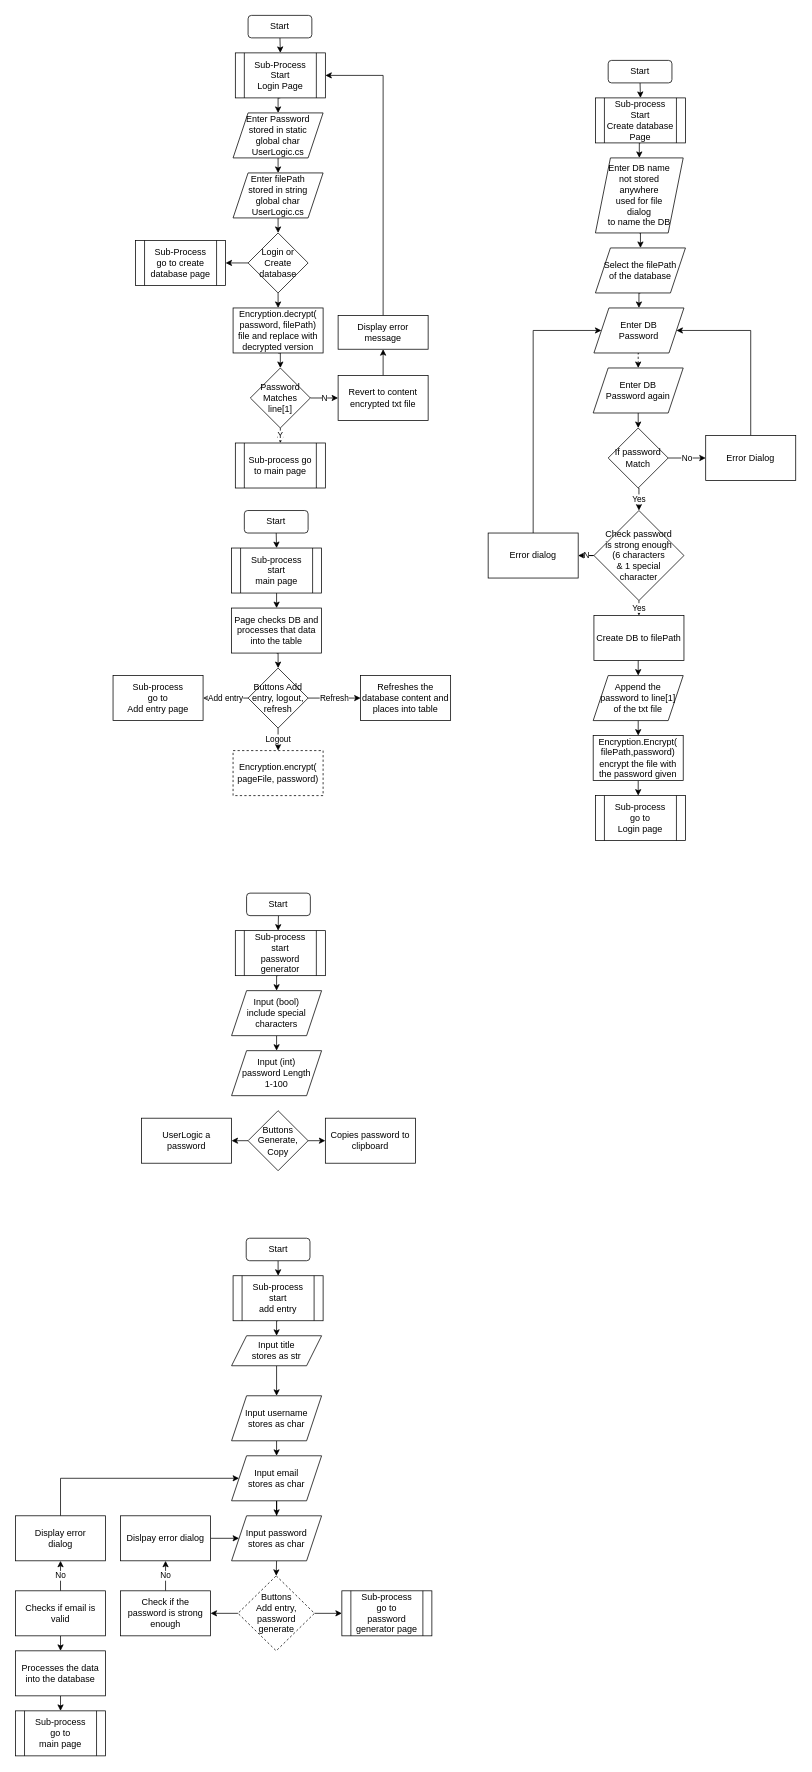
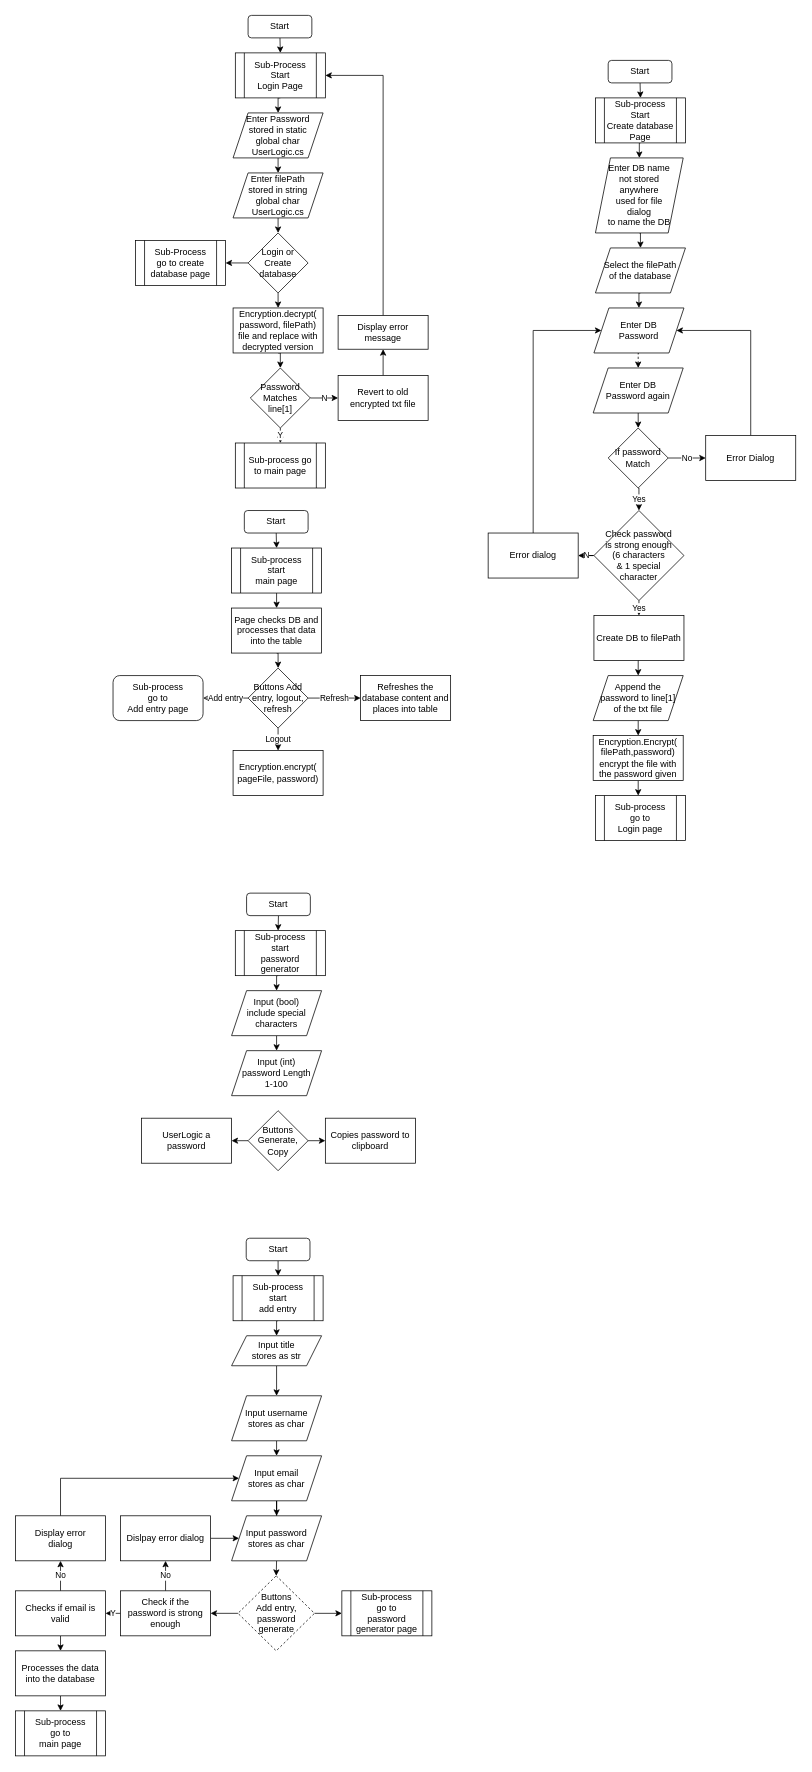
(383, 398) -> (383, 398)
(158, 698) -> (158, 698)
(278, 773) -> (278, 773)
none -> (115, 1613)
